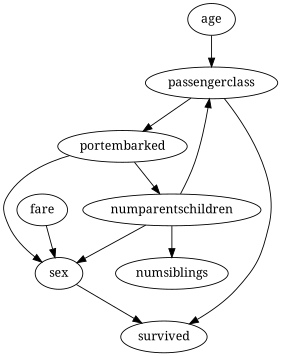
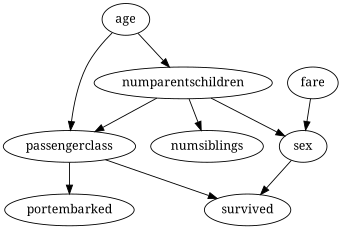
(144, 175) -> (151, 47)
(8, 195) -> none
